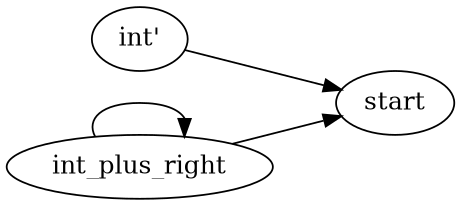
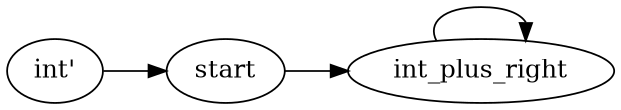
(278, 132) -> (308, 71)
